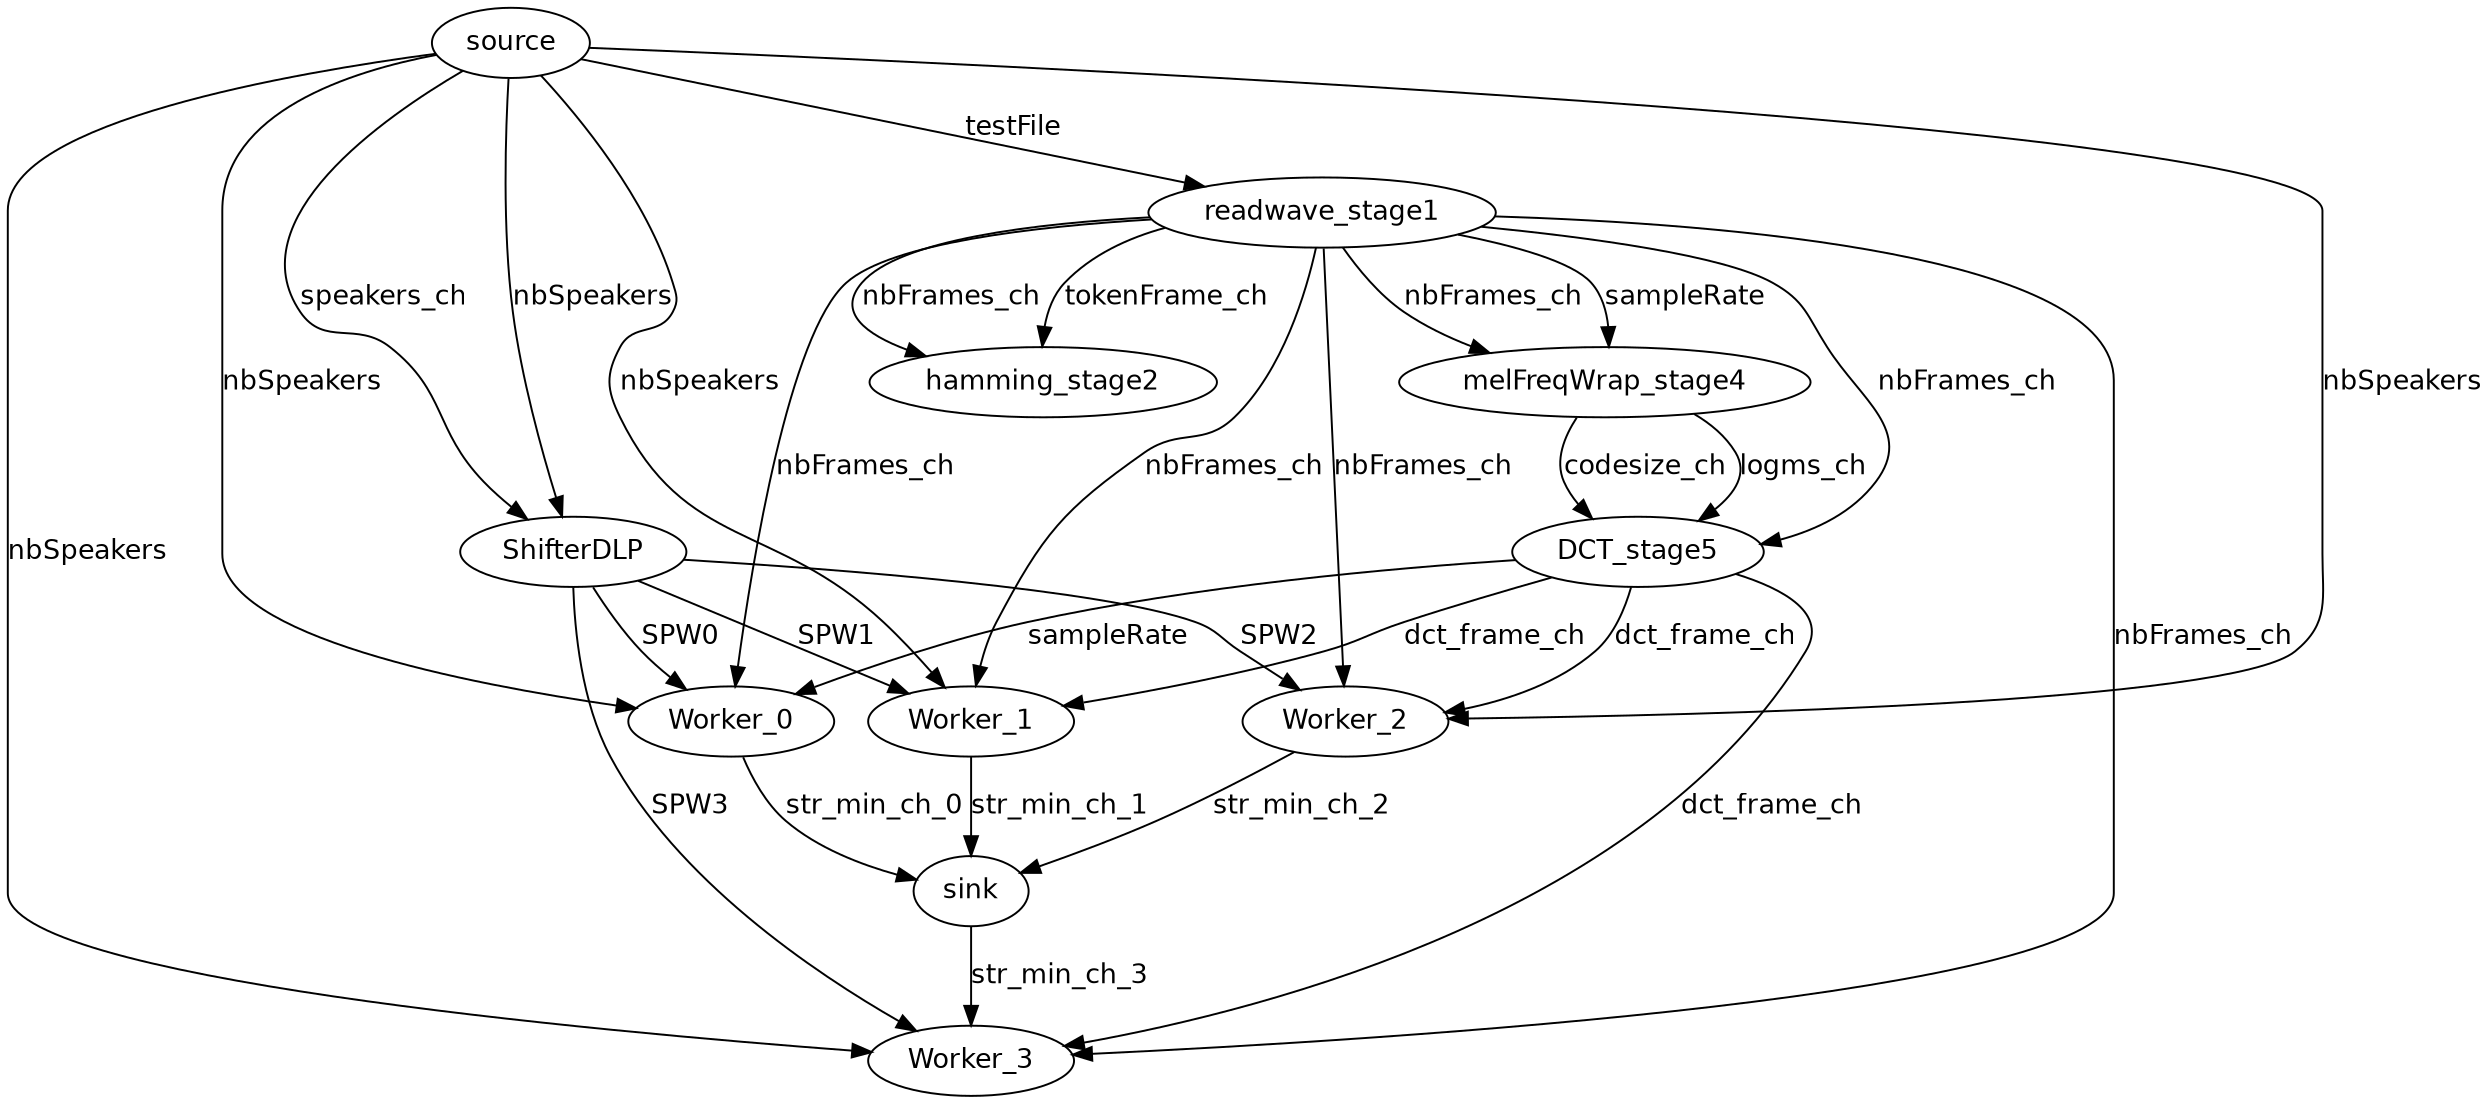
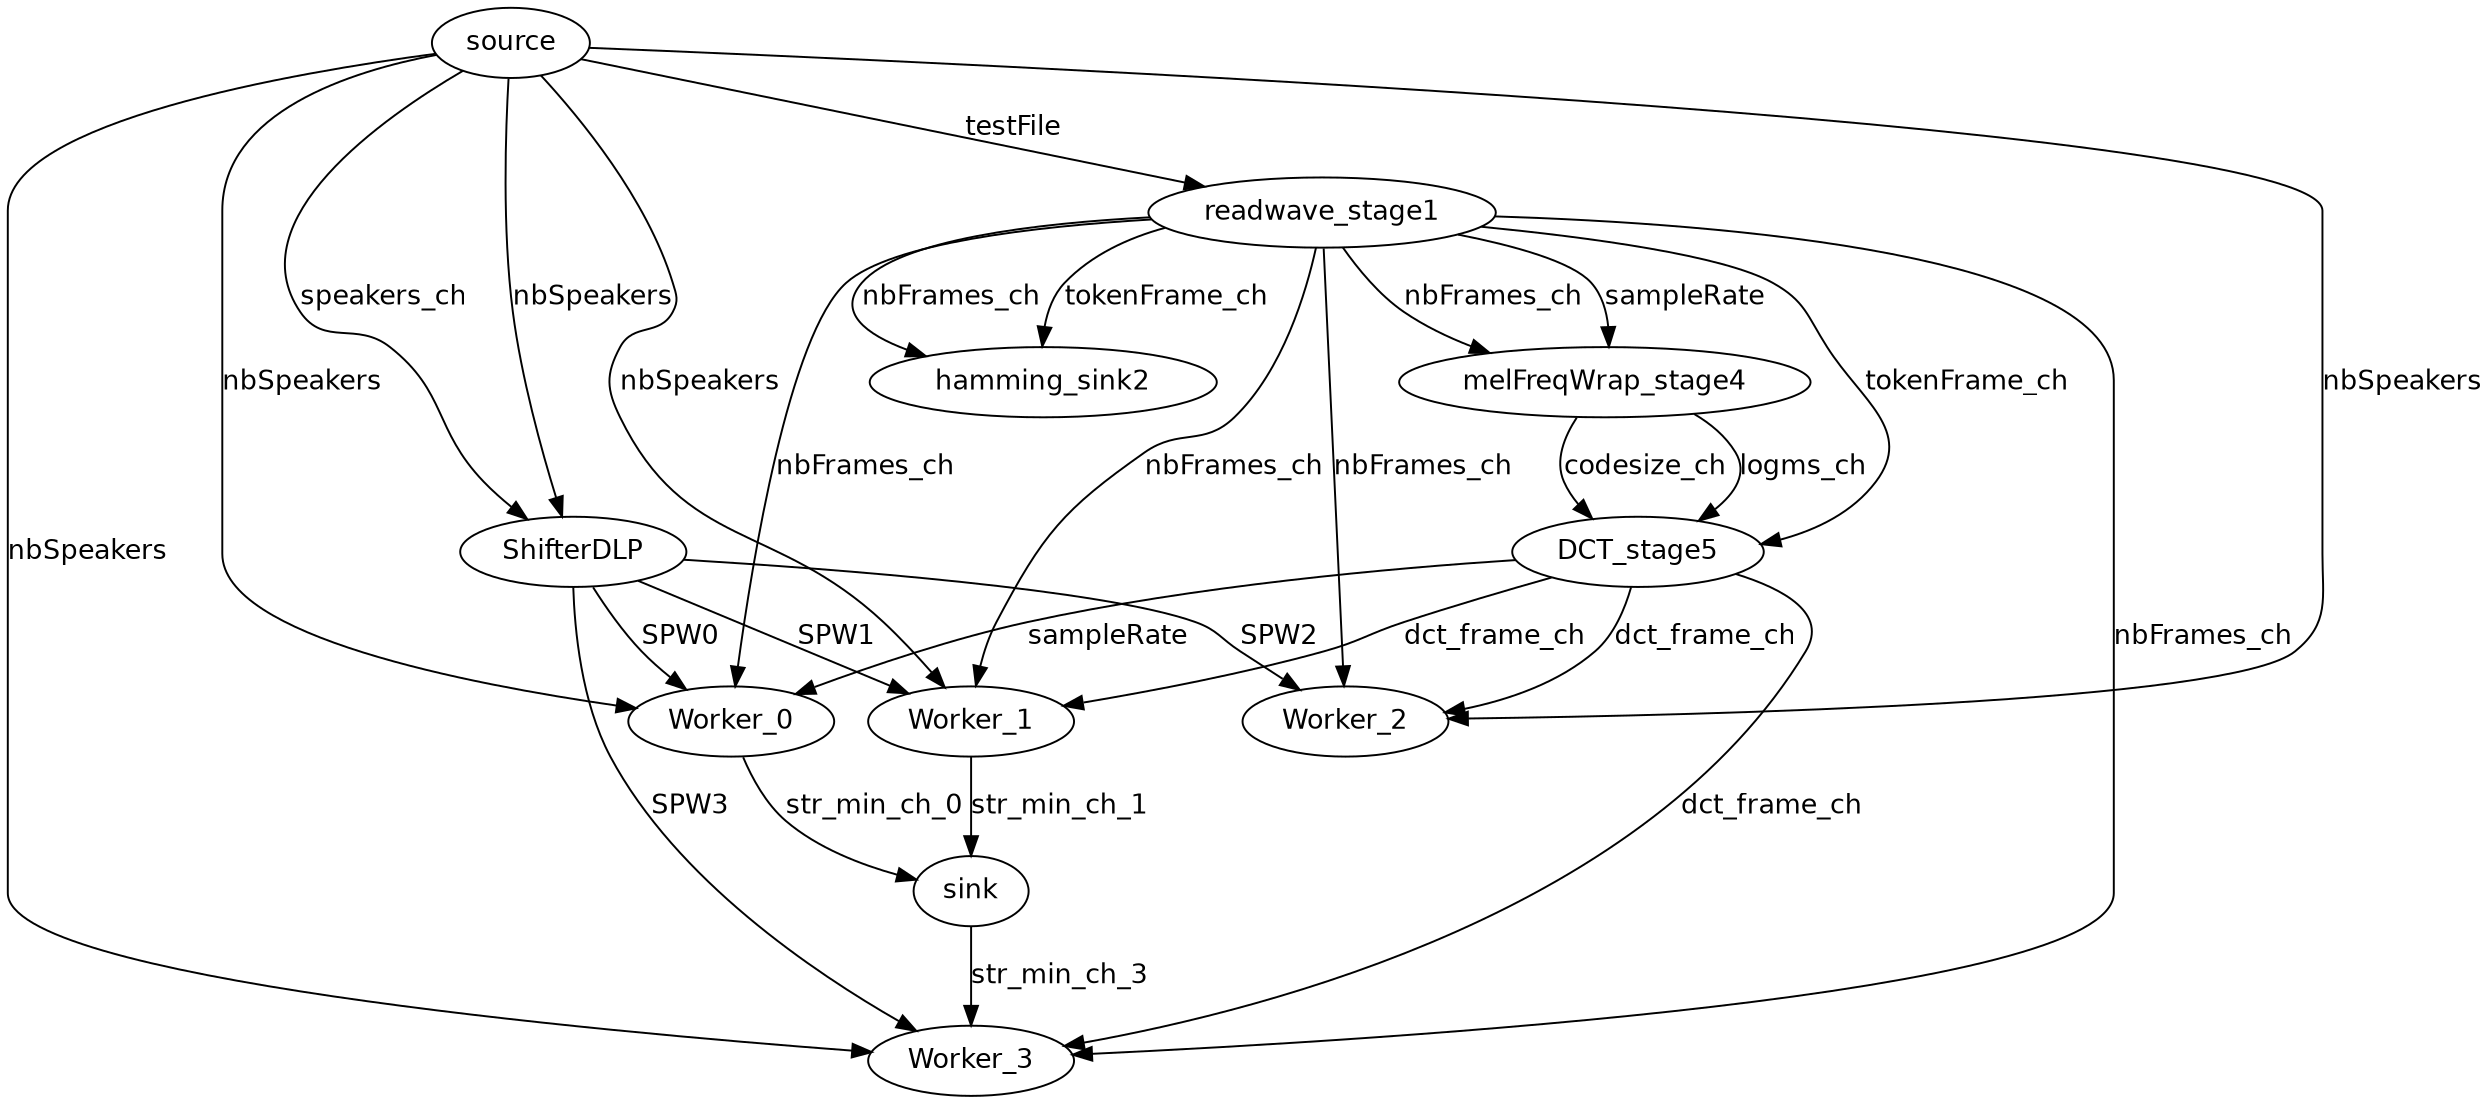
(1043, 382) -> (1043, 382)
(1968, 382) -> (1968, 382)
(1169, 815) -> none
